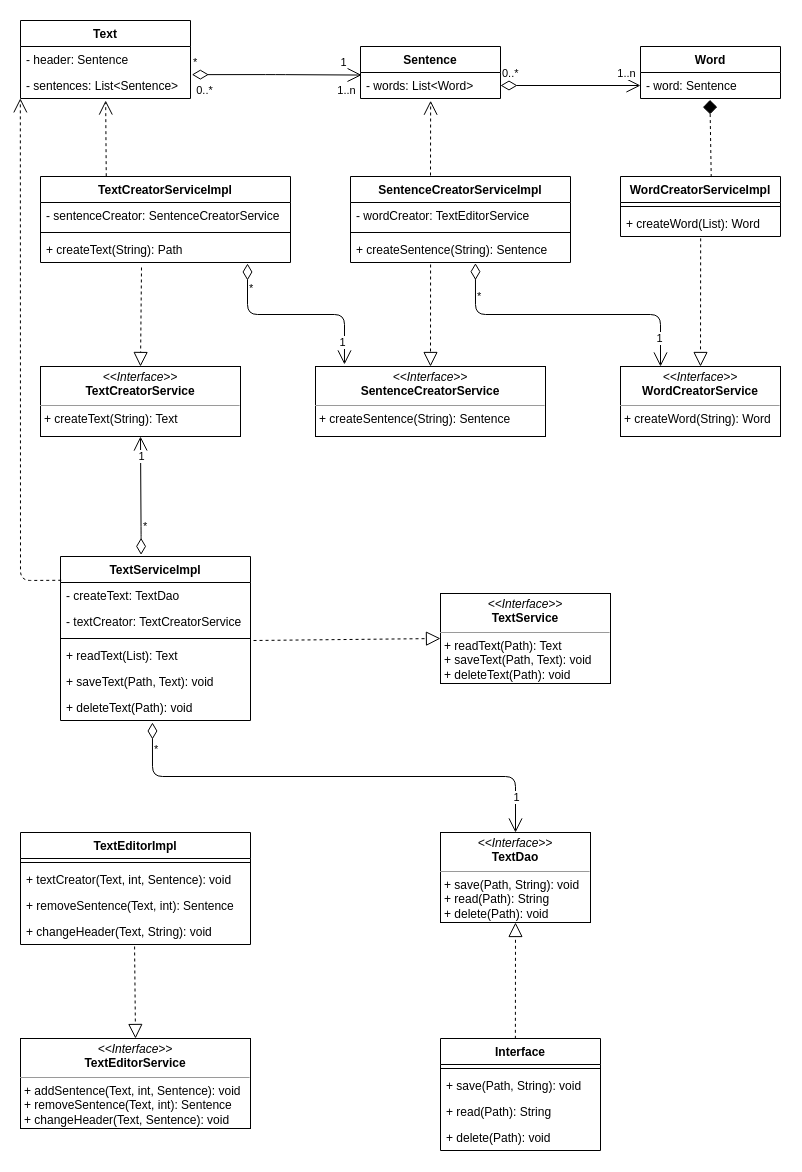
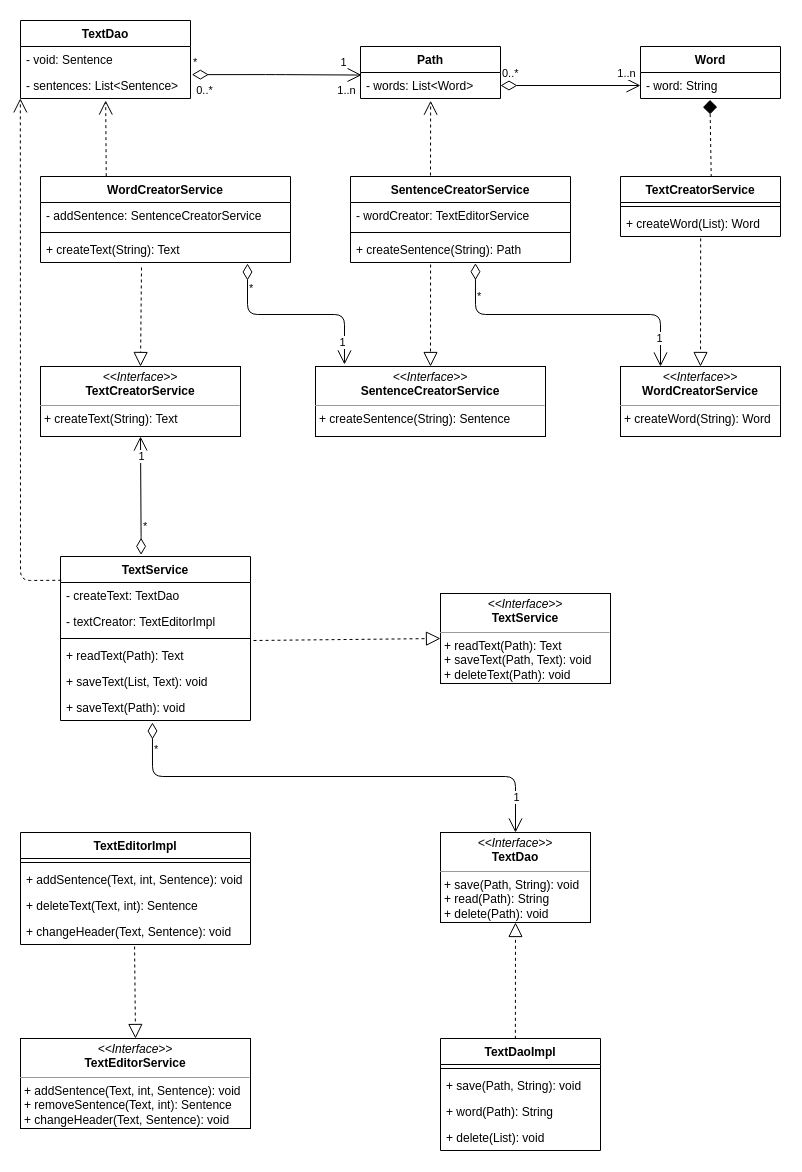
(105, 34) -> (105, 34)
(82, 60) -> (74, 60)
(430, 60) -> (430, 60)
(695, 86) -> (687, 86)
(165, 190) -> (165, 190)
(460, 190) -> (460, 190)
(700, 190) -> (700, 190)
(178, 216) -> (164, 216)
(127, 250) -> (127, 250)
(464, 250) -> (451, 250)
(155, 570) -> (155, 570)
(171, 622) -> (156, 622)
(134, 656) -> (135, 656)
(151, 682) -> (149, 682)
(139, 708) -> (134, 708)
(148, 880) -> (148, 880)
(141, 906) -> (126, 906)
(129, 932) -> (138, 932)
(520, 1052) -> (520, 1052)
(507, 1112) -> (507, 1112)
(505, 1138) -> (504, 1138)
